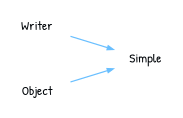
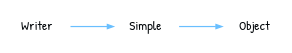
(89, 76) -> (197, 27)
